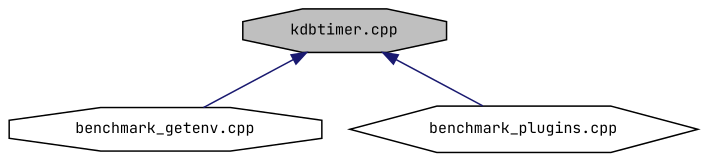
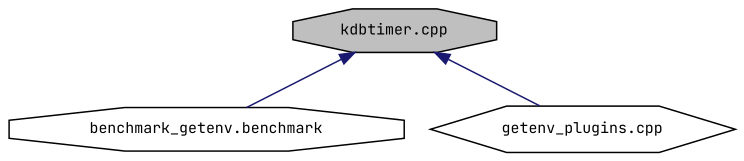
(166, 129) -> (207, 129)
(524, 129) -> (583, 129)
